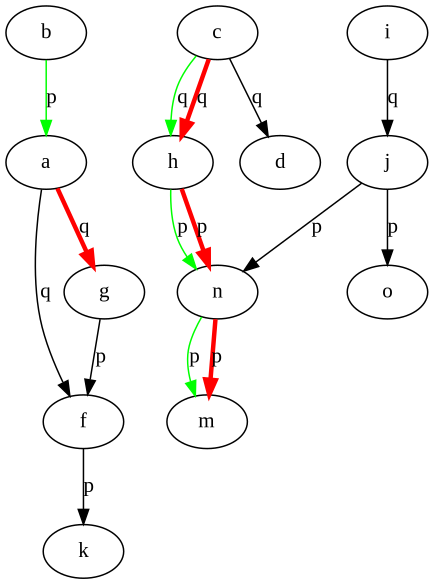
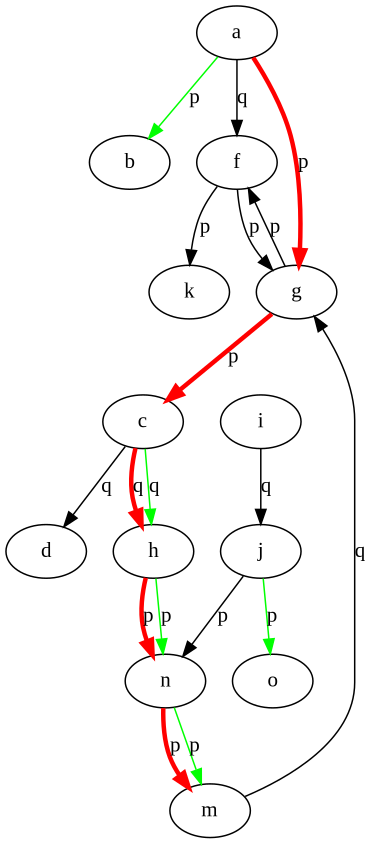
(46, 90) -> (188, 92)
(387, 220) -> (266, 609)
none -> (244, 226)
(84, 227) -> (303, 162)
none -> (226, 352)
none -> (355, 586)
